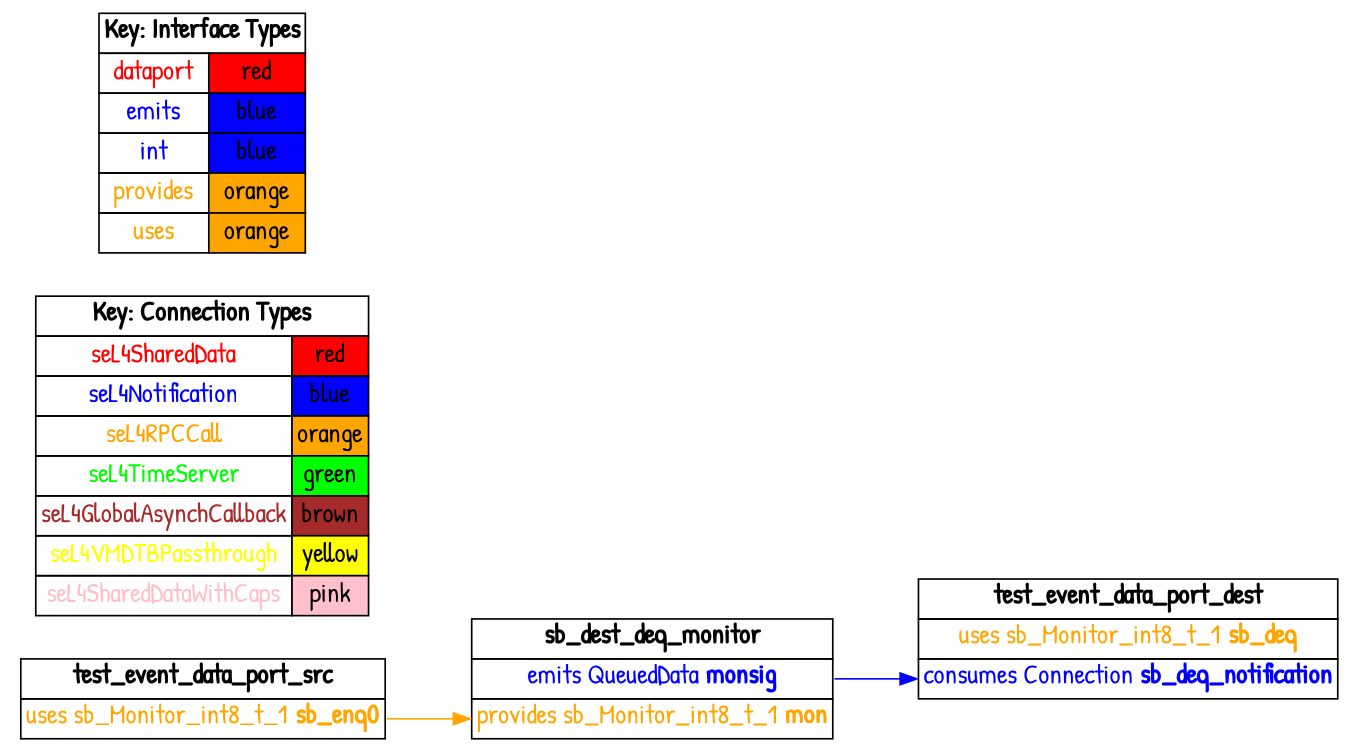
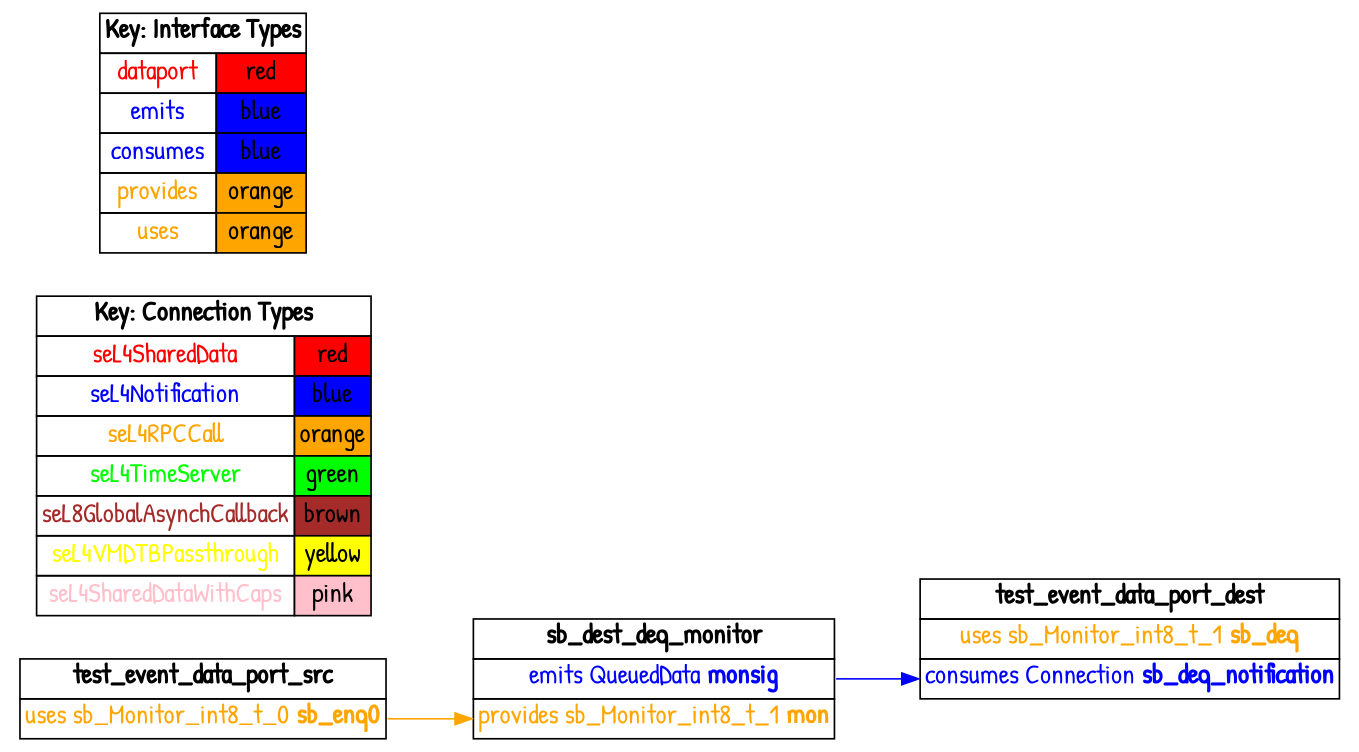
(154, 151) -> (158, 151)
(164, 514) -> (166, 514)
(161, 715) -> (161, 715)
